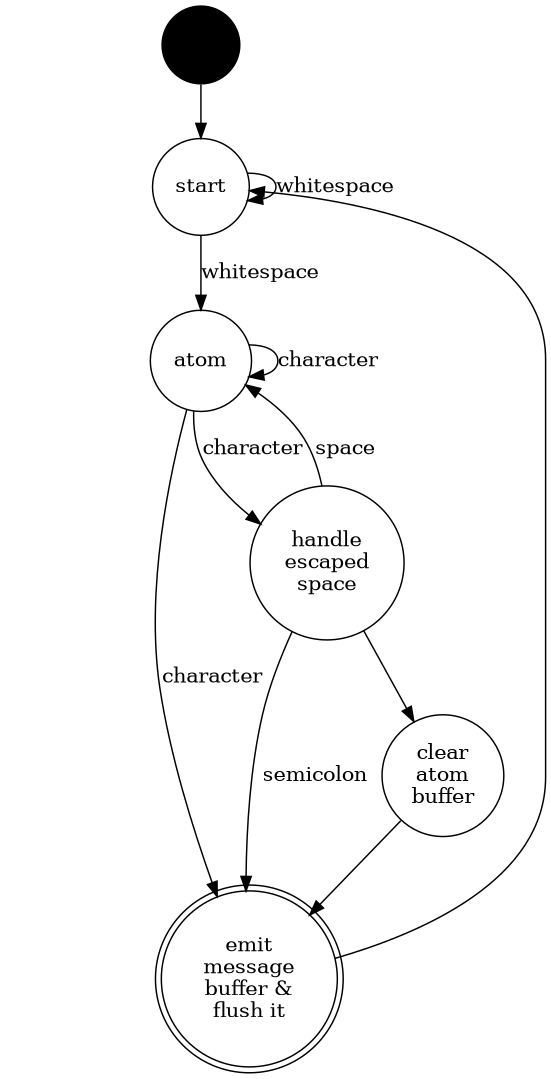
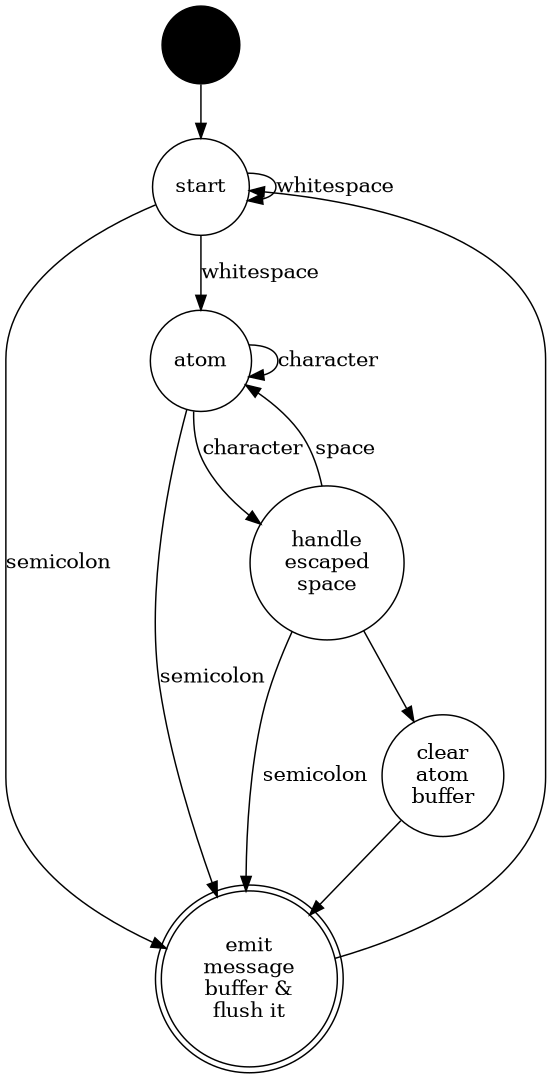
none -> (6, 571)
(213, 677) -> (213, 677)
